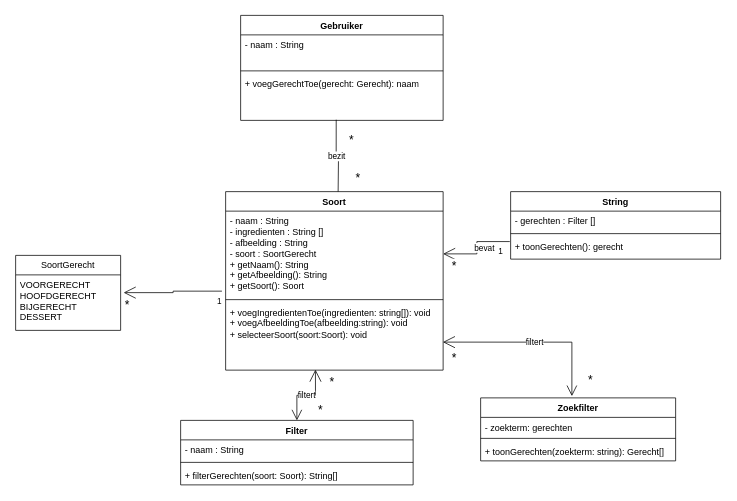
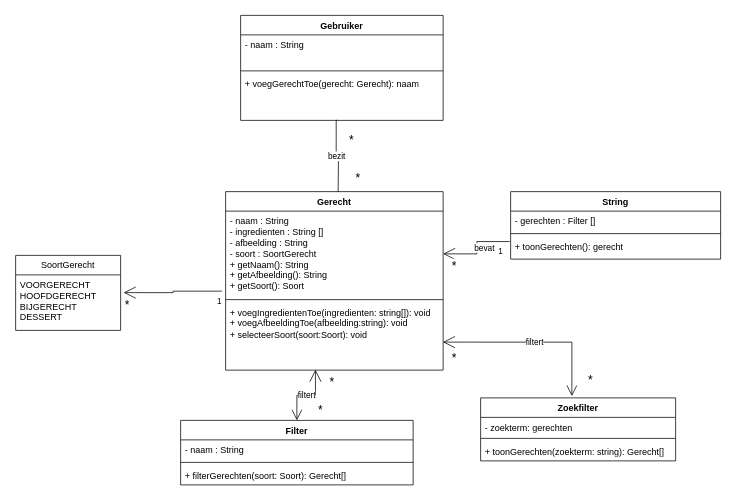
(334, 202) -> (334, 202)
(279, 476) -> (283, 476)
